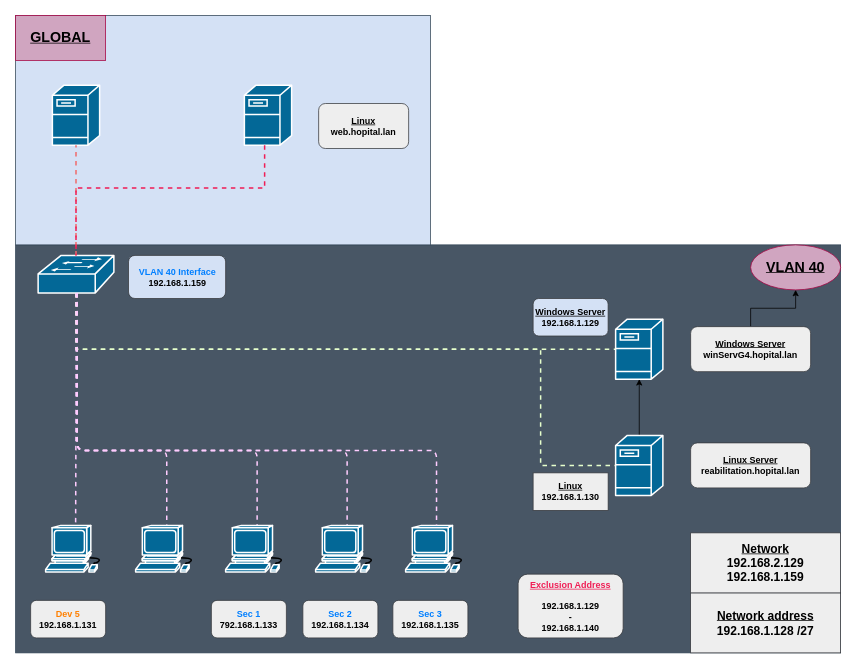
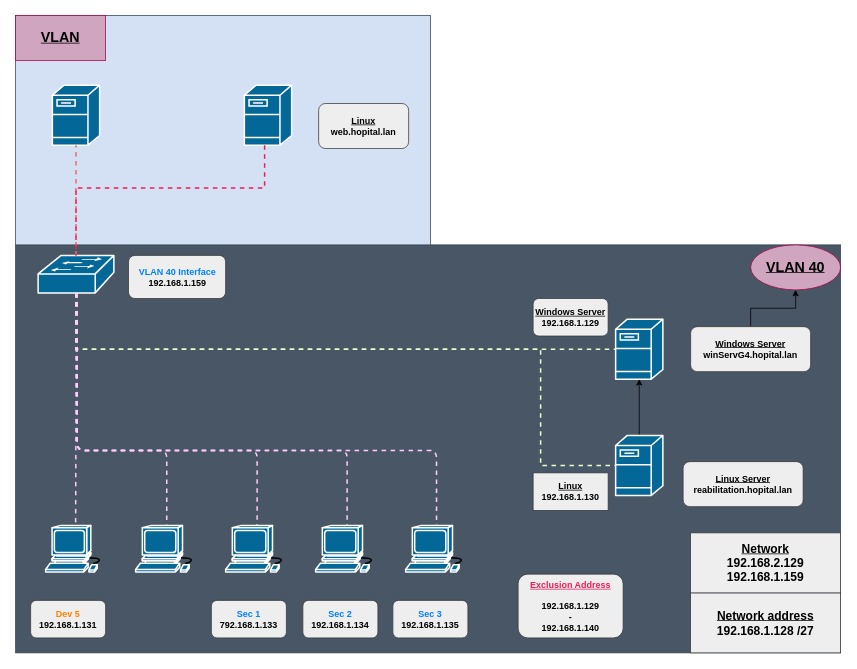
(60, 38) -> (60, 38)
(177, 277) -> (177, 277)
(570, 317) -> (570, 317)
(750, 465) -> (743, 484)
